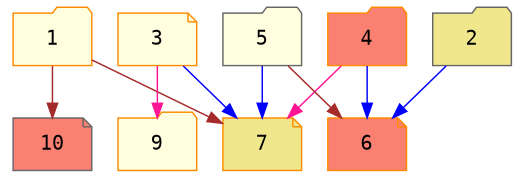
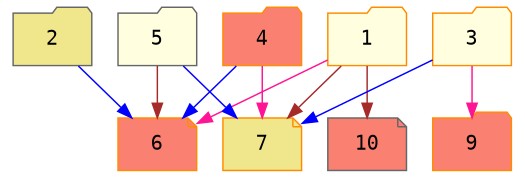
(157, 39) -> (472, 39)
none -> (272, 87)
(157, 144) -> (472, 144)
